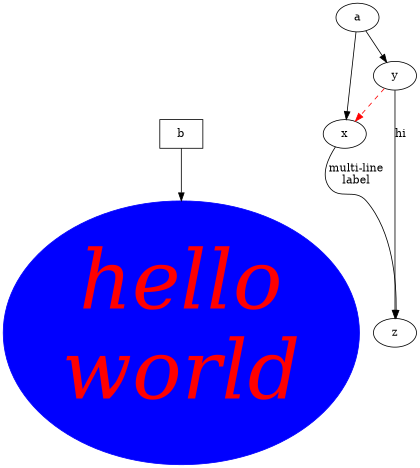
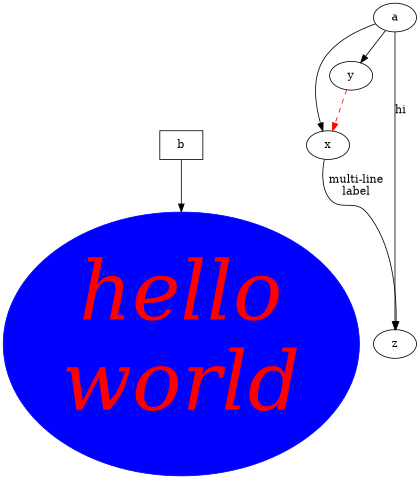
(395, 200) -> (395, 177)
